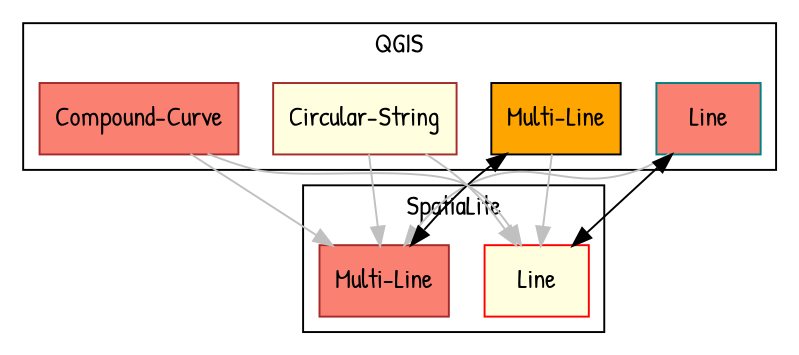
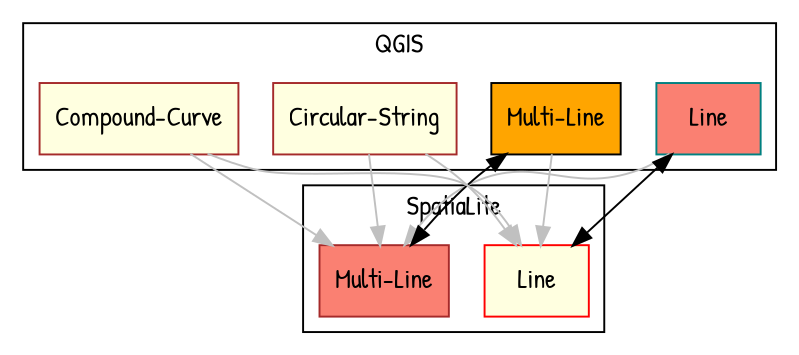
(139, 119) -> (139, 119)
